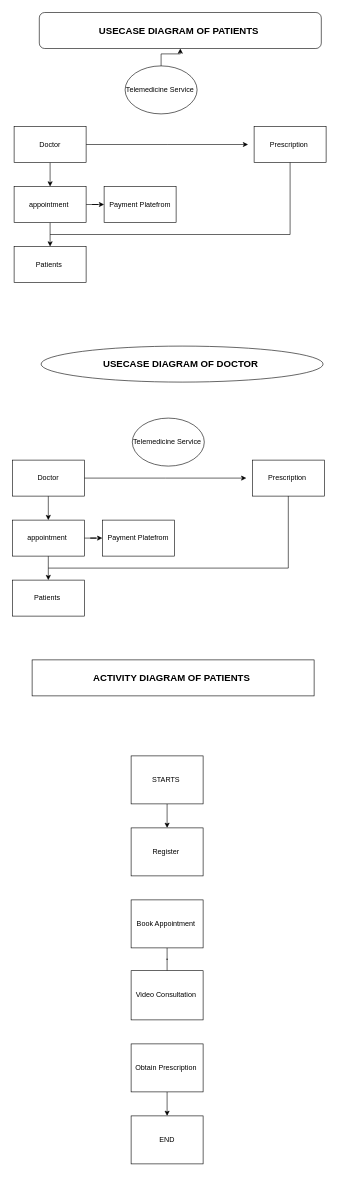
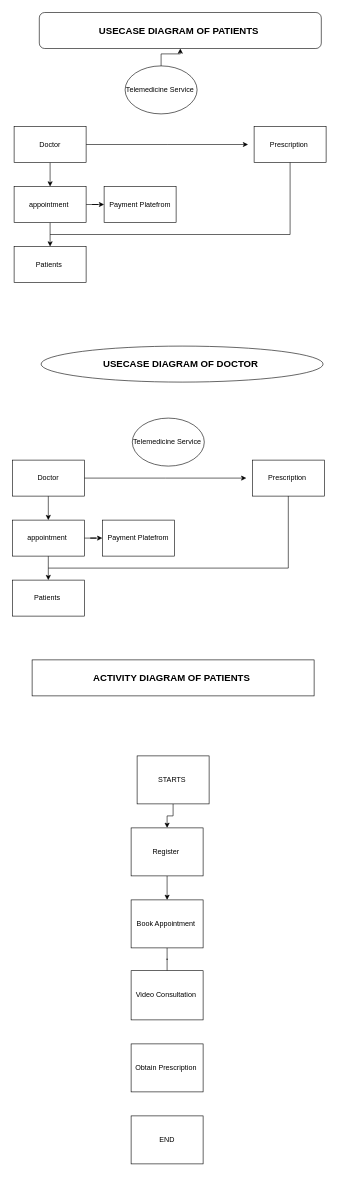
(167, 780) -> (173, 780)
none -> (167, 894)
(167, 1110) -> none
